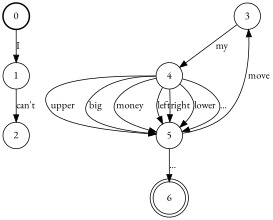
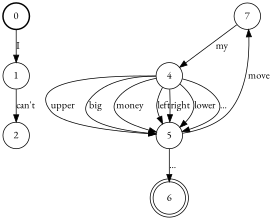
(247, 16) -> (247, 16)
